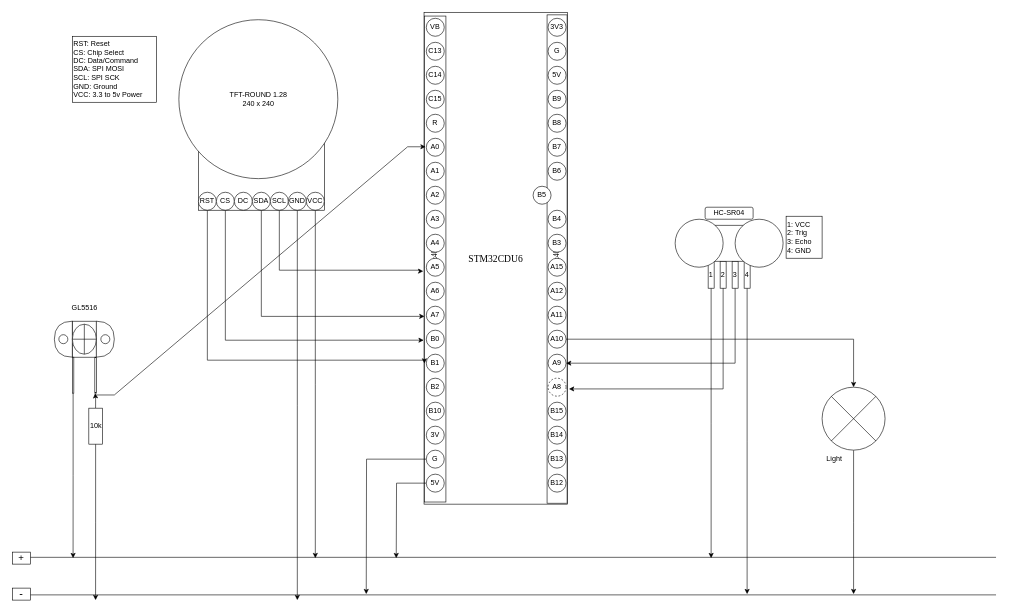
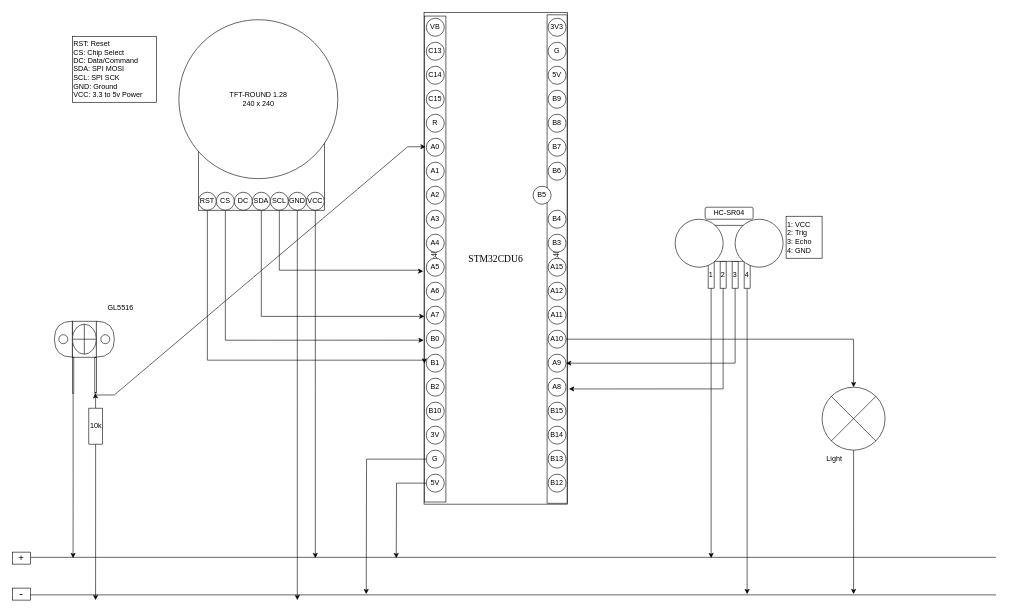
(84, 308) -> (120, 308)
(557, 387) -> (557, 387)
